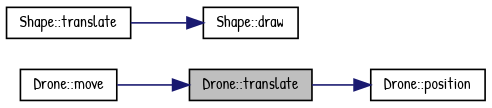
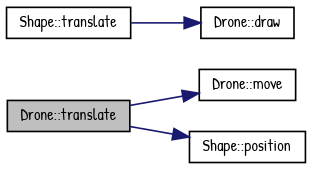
(251, 23) -> (247, 23)
(145, 85) -> (156, 101)
(428, 85) -> (247, 147)
